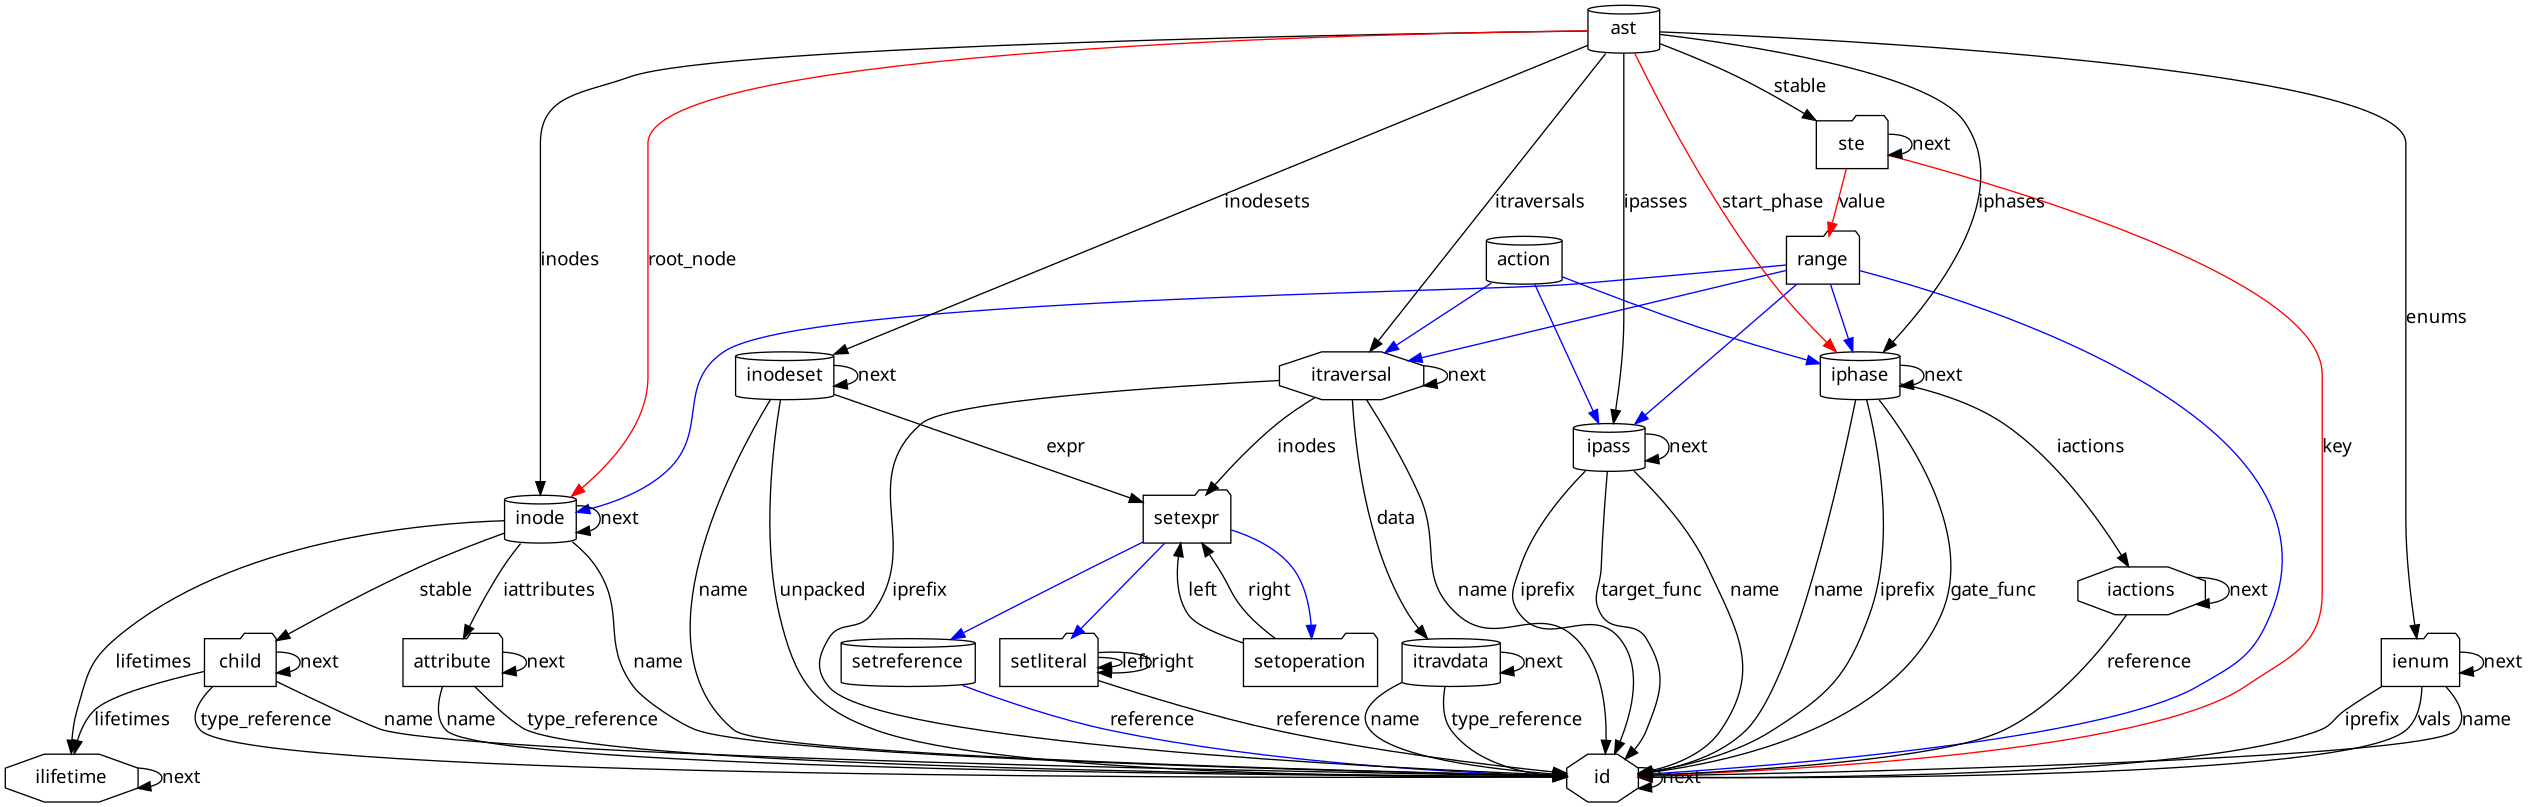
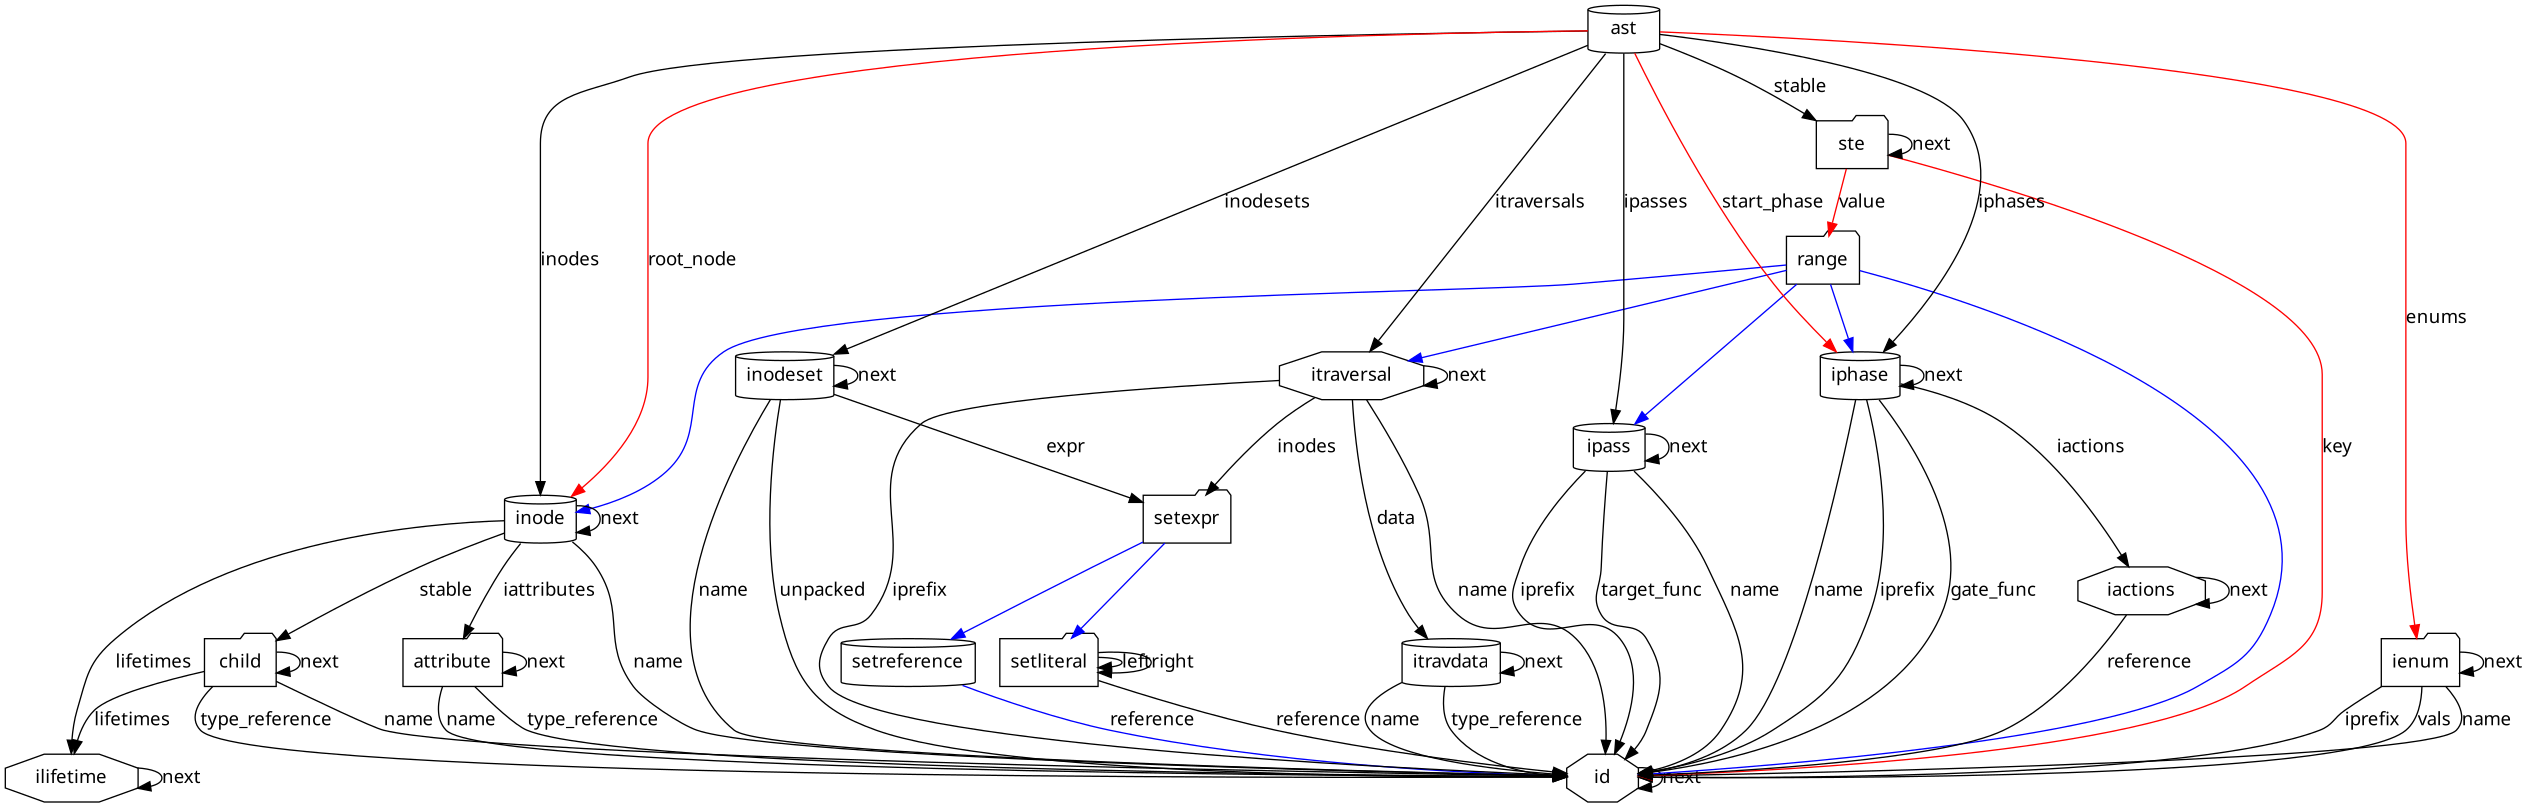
(2280, 89) -> (2280, 89)
(1524, 260) -> none
(1311, 663) -> none
